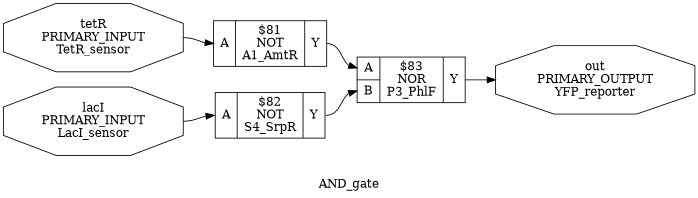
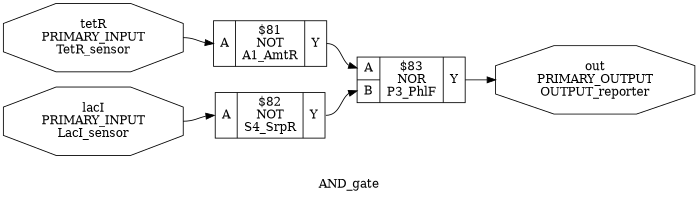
(595, 80) -> (595, 80)
